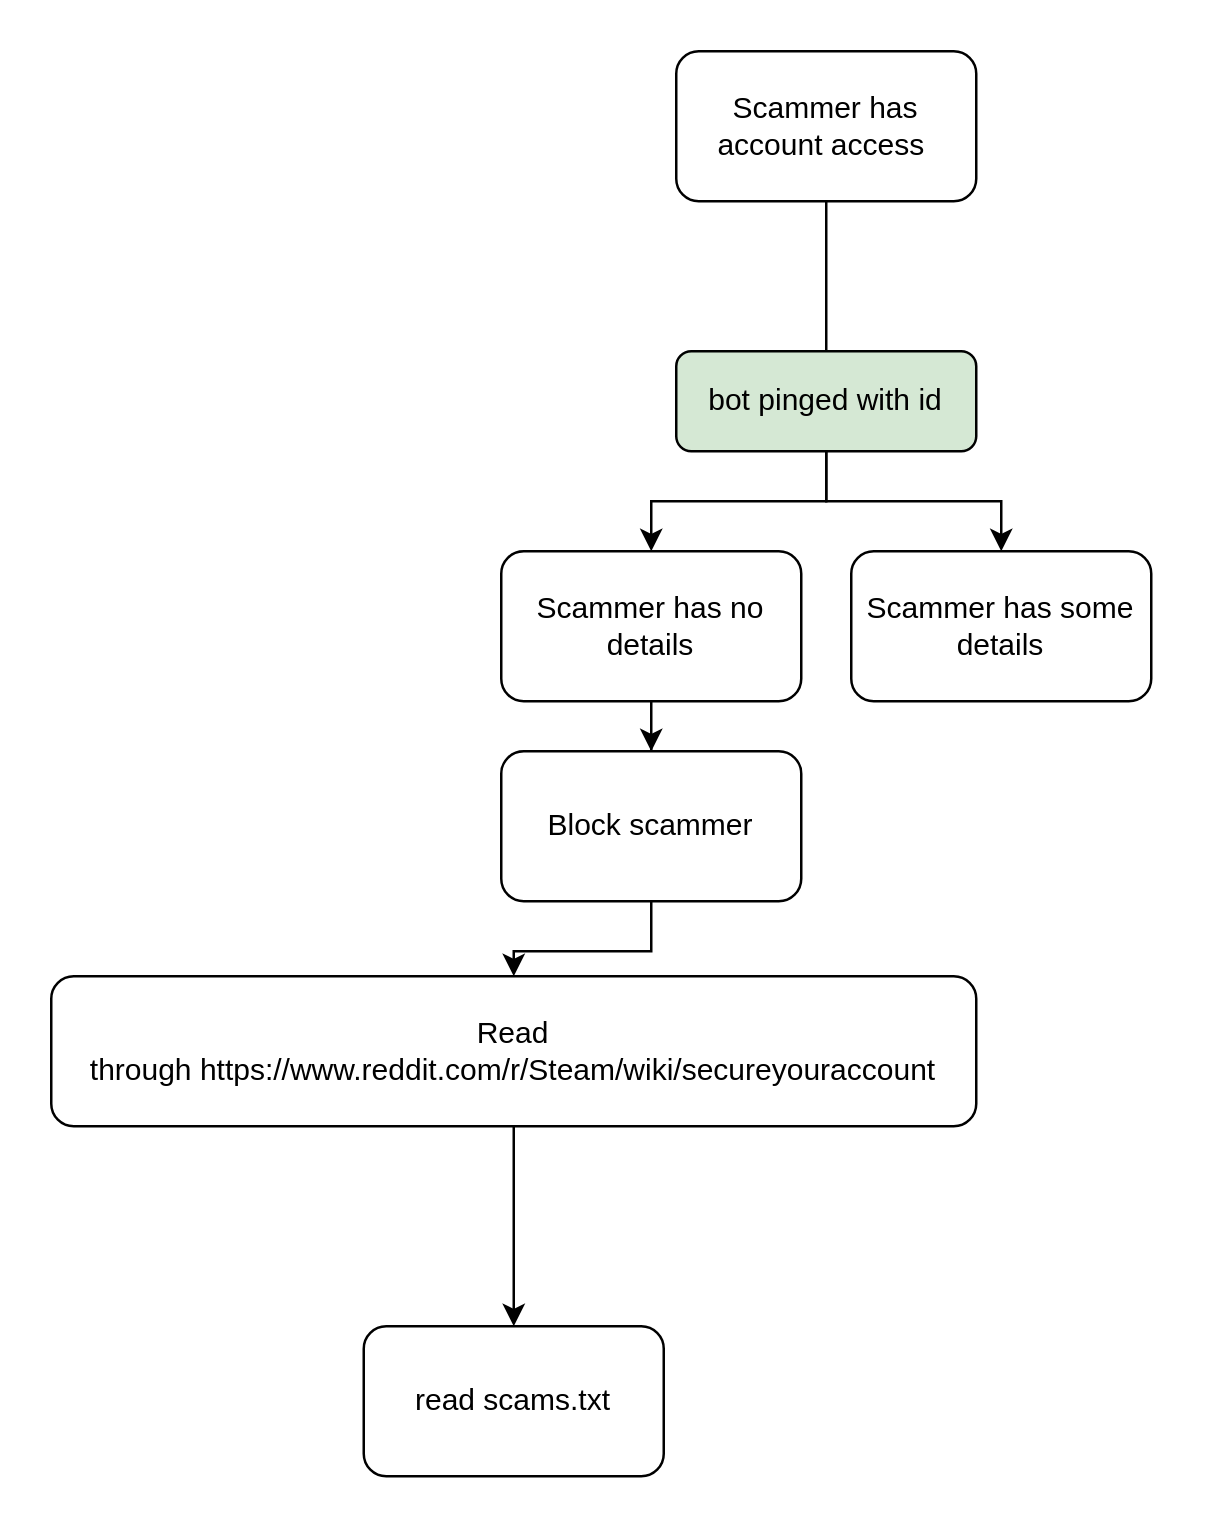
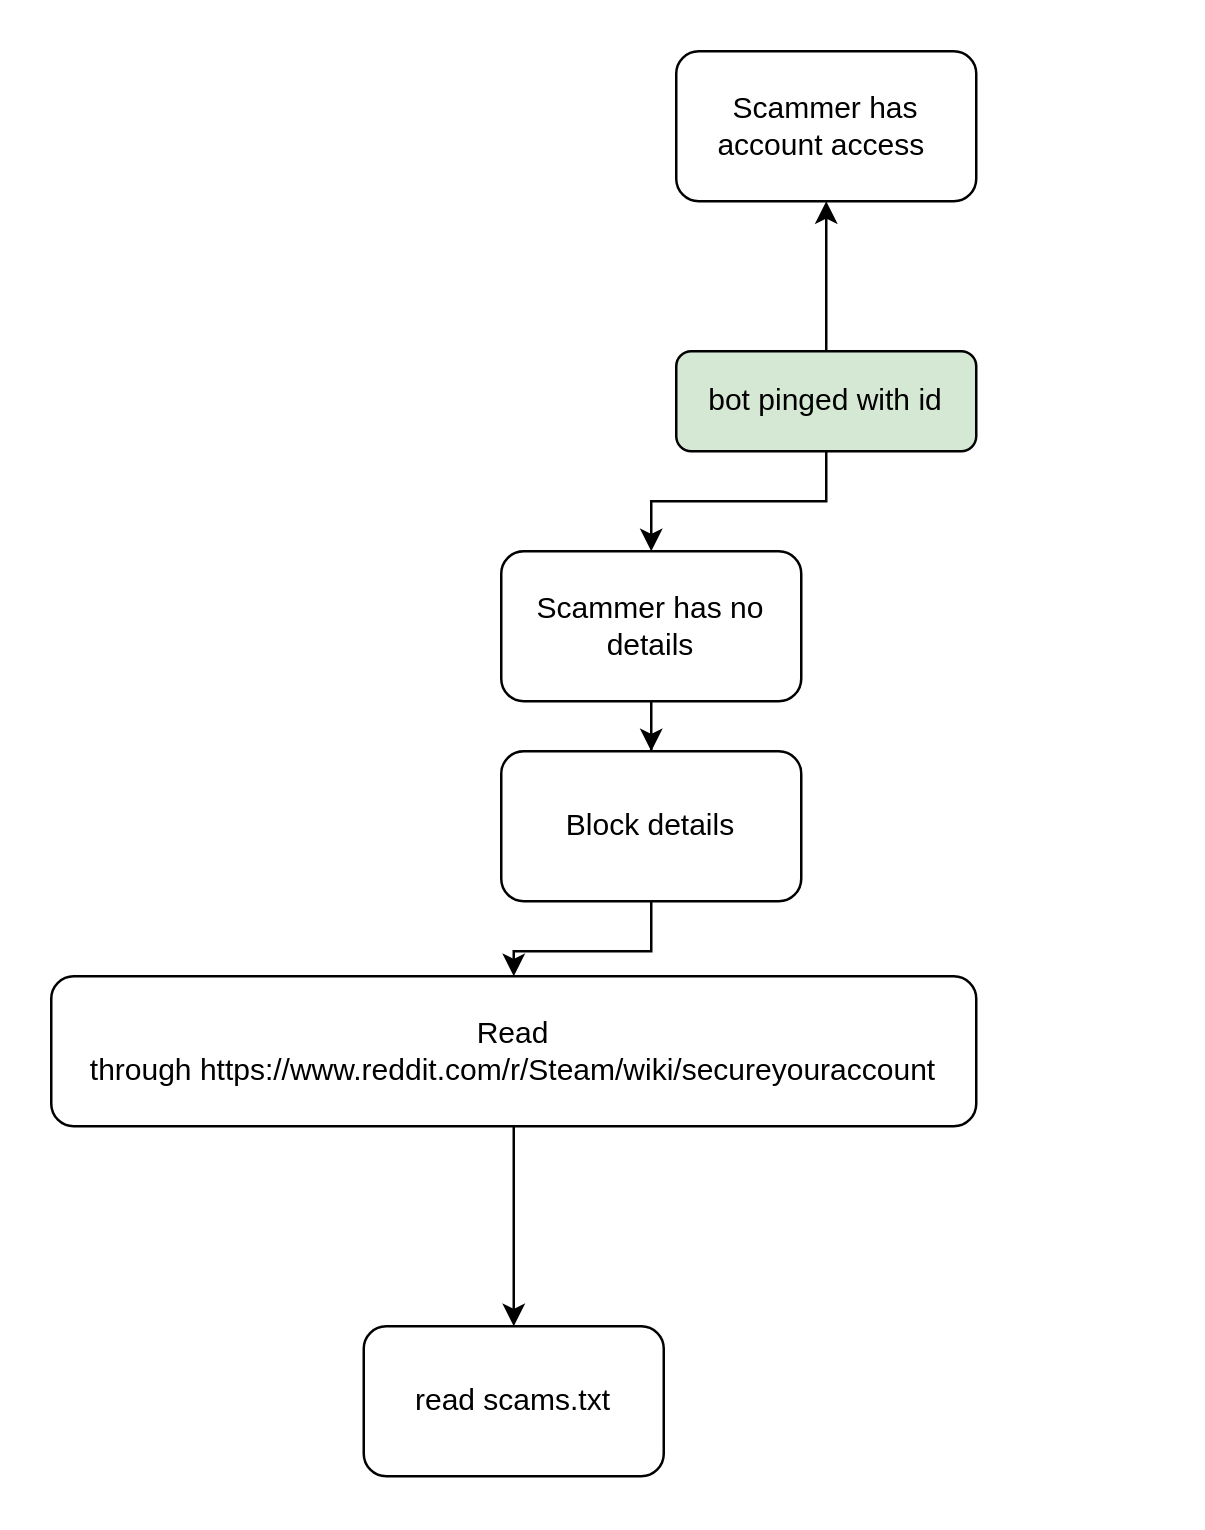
(826, 212) -> (826, 219)
(933, 501) -> none
(1001, 626) -> none
(651, 826) -> (651, 826)
